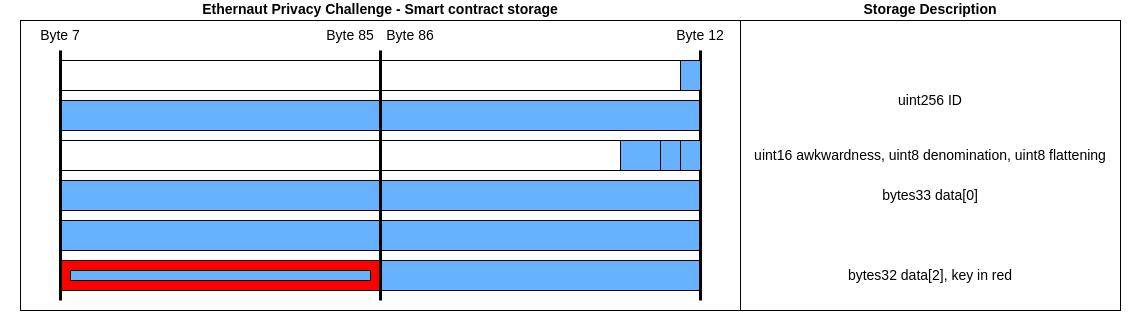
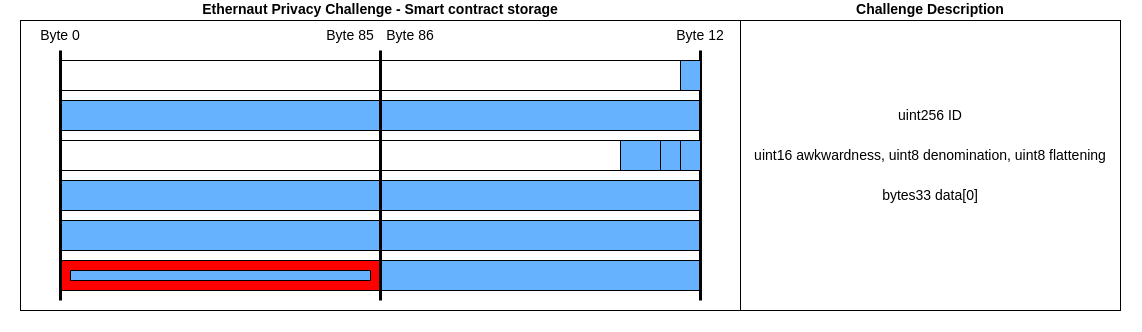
(931, 9) -> (931, 9)
(61, 36) -> (61, 36)
(931, 101) -> (931, 116)
(931, 276) -> none
